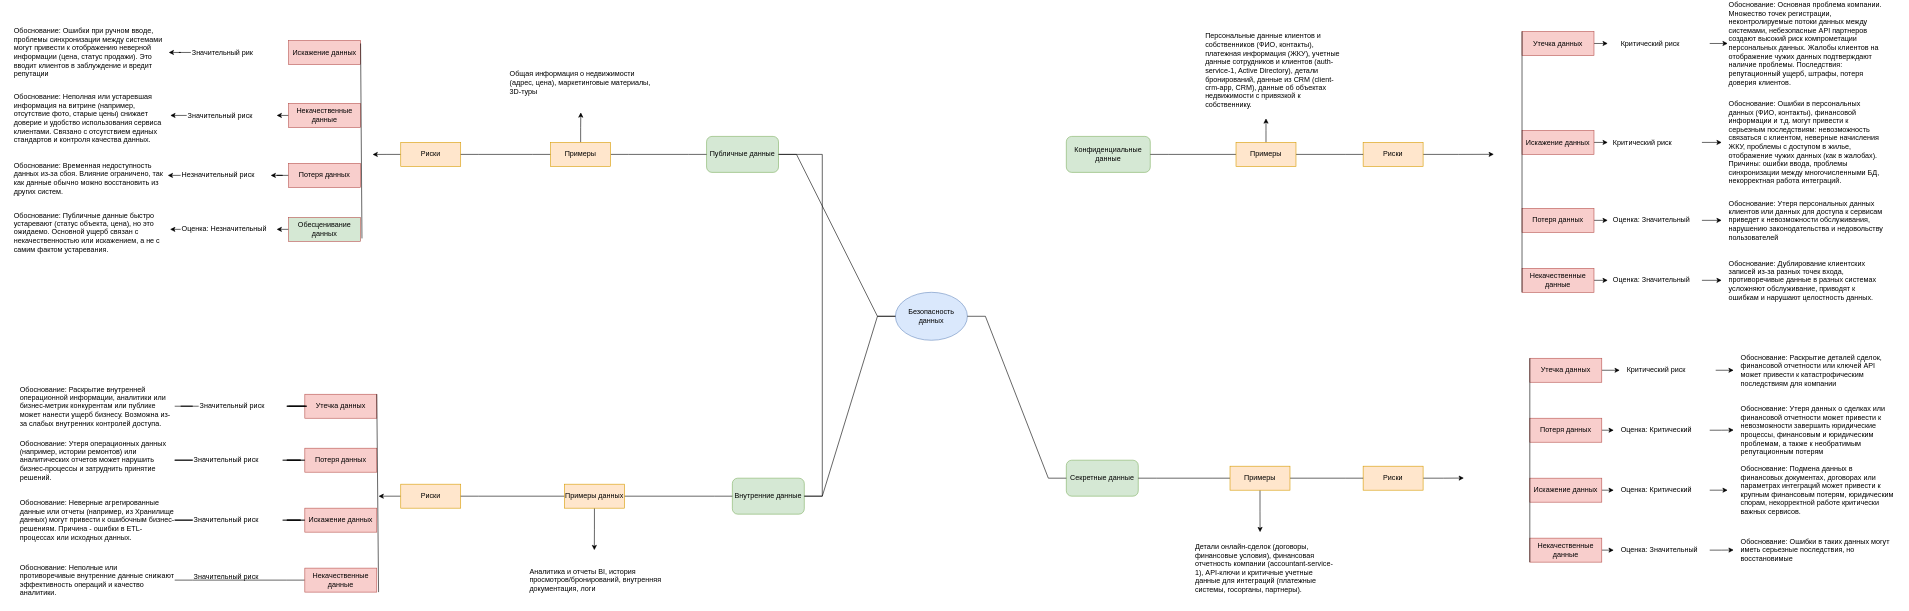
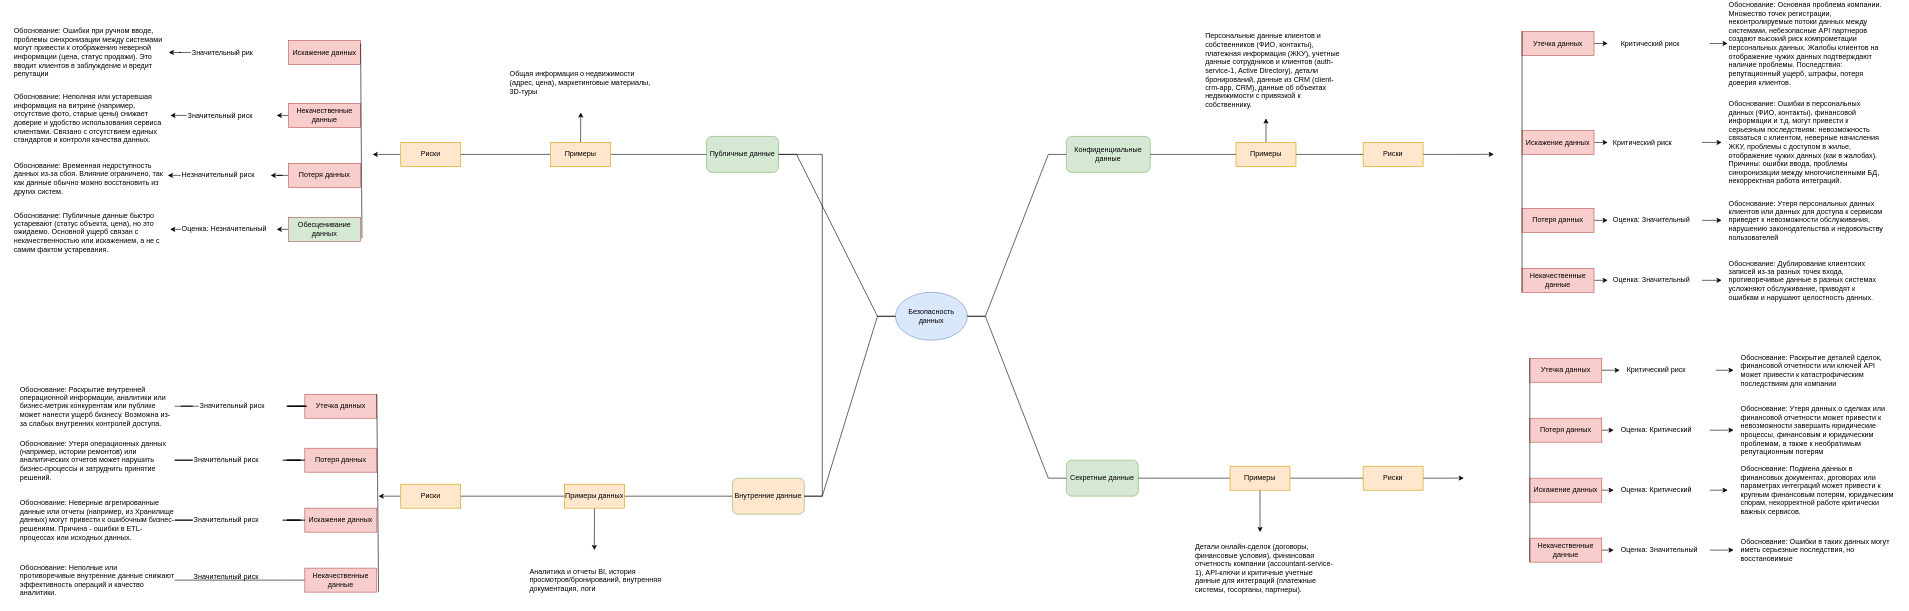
none -> (1020, 227)
(768, 497) -> (768, 497)
